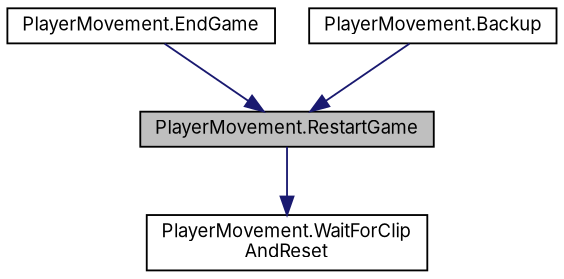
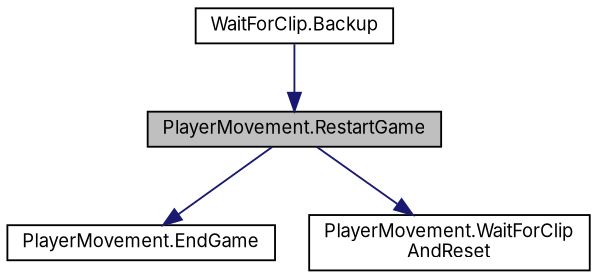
(433, 26) -> (294, 26)
(206, 72) -> (225, 181)
